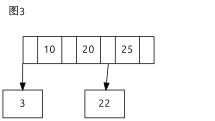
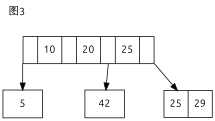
(23, 104) -> (23, 104)
(105, 104) -> (105, 104)
none -> (188, 104)
